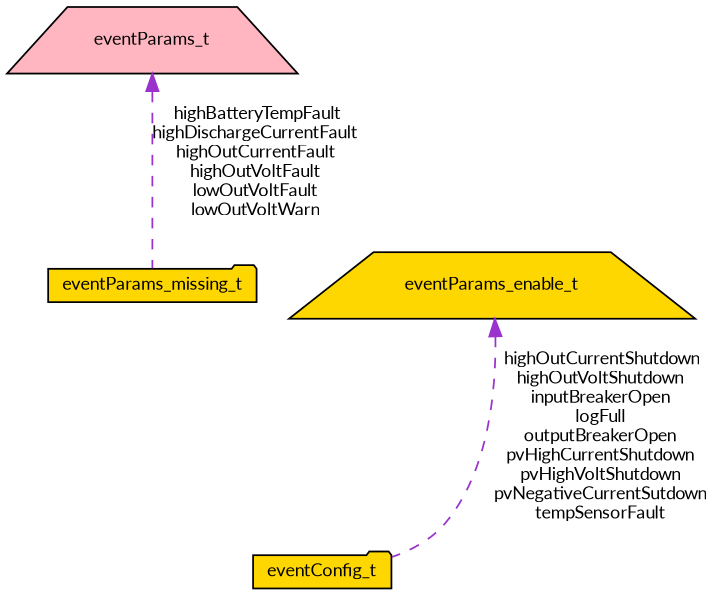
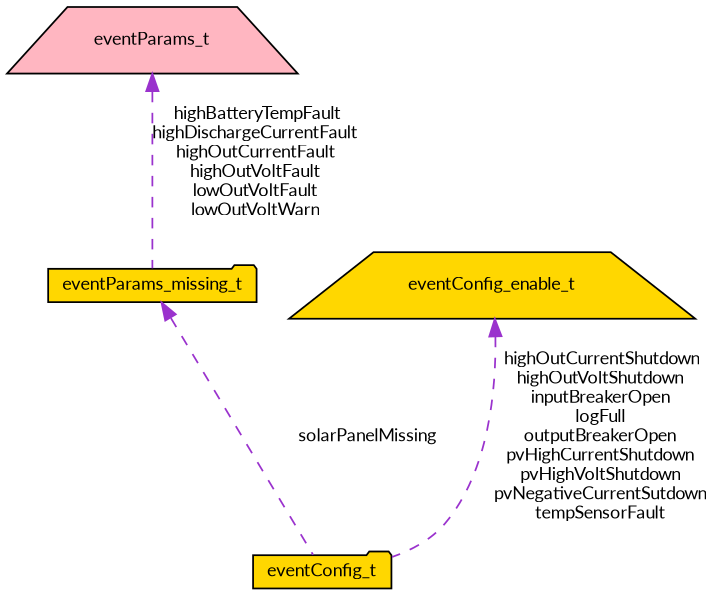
(492, 285) -> (492, 285)
none -> (242, 436)
